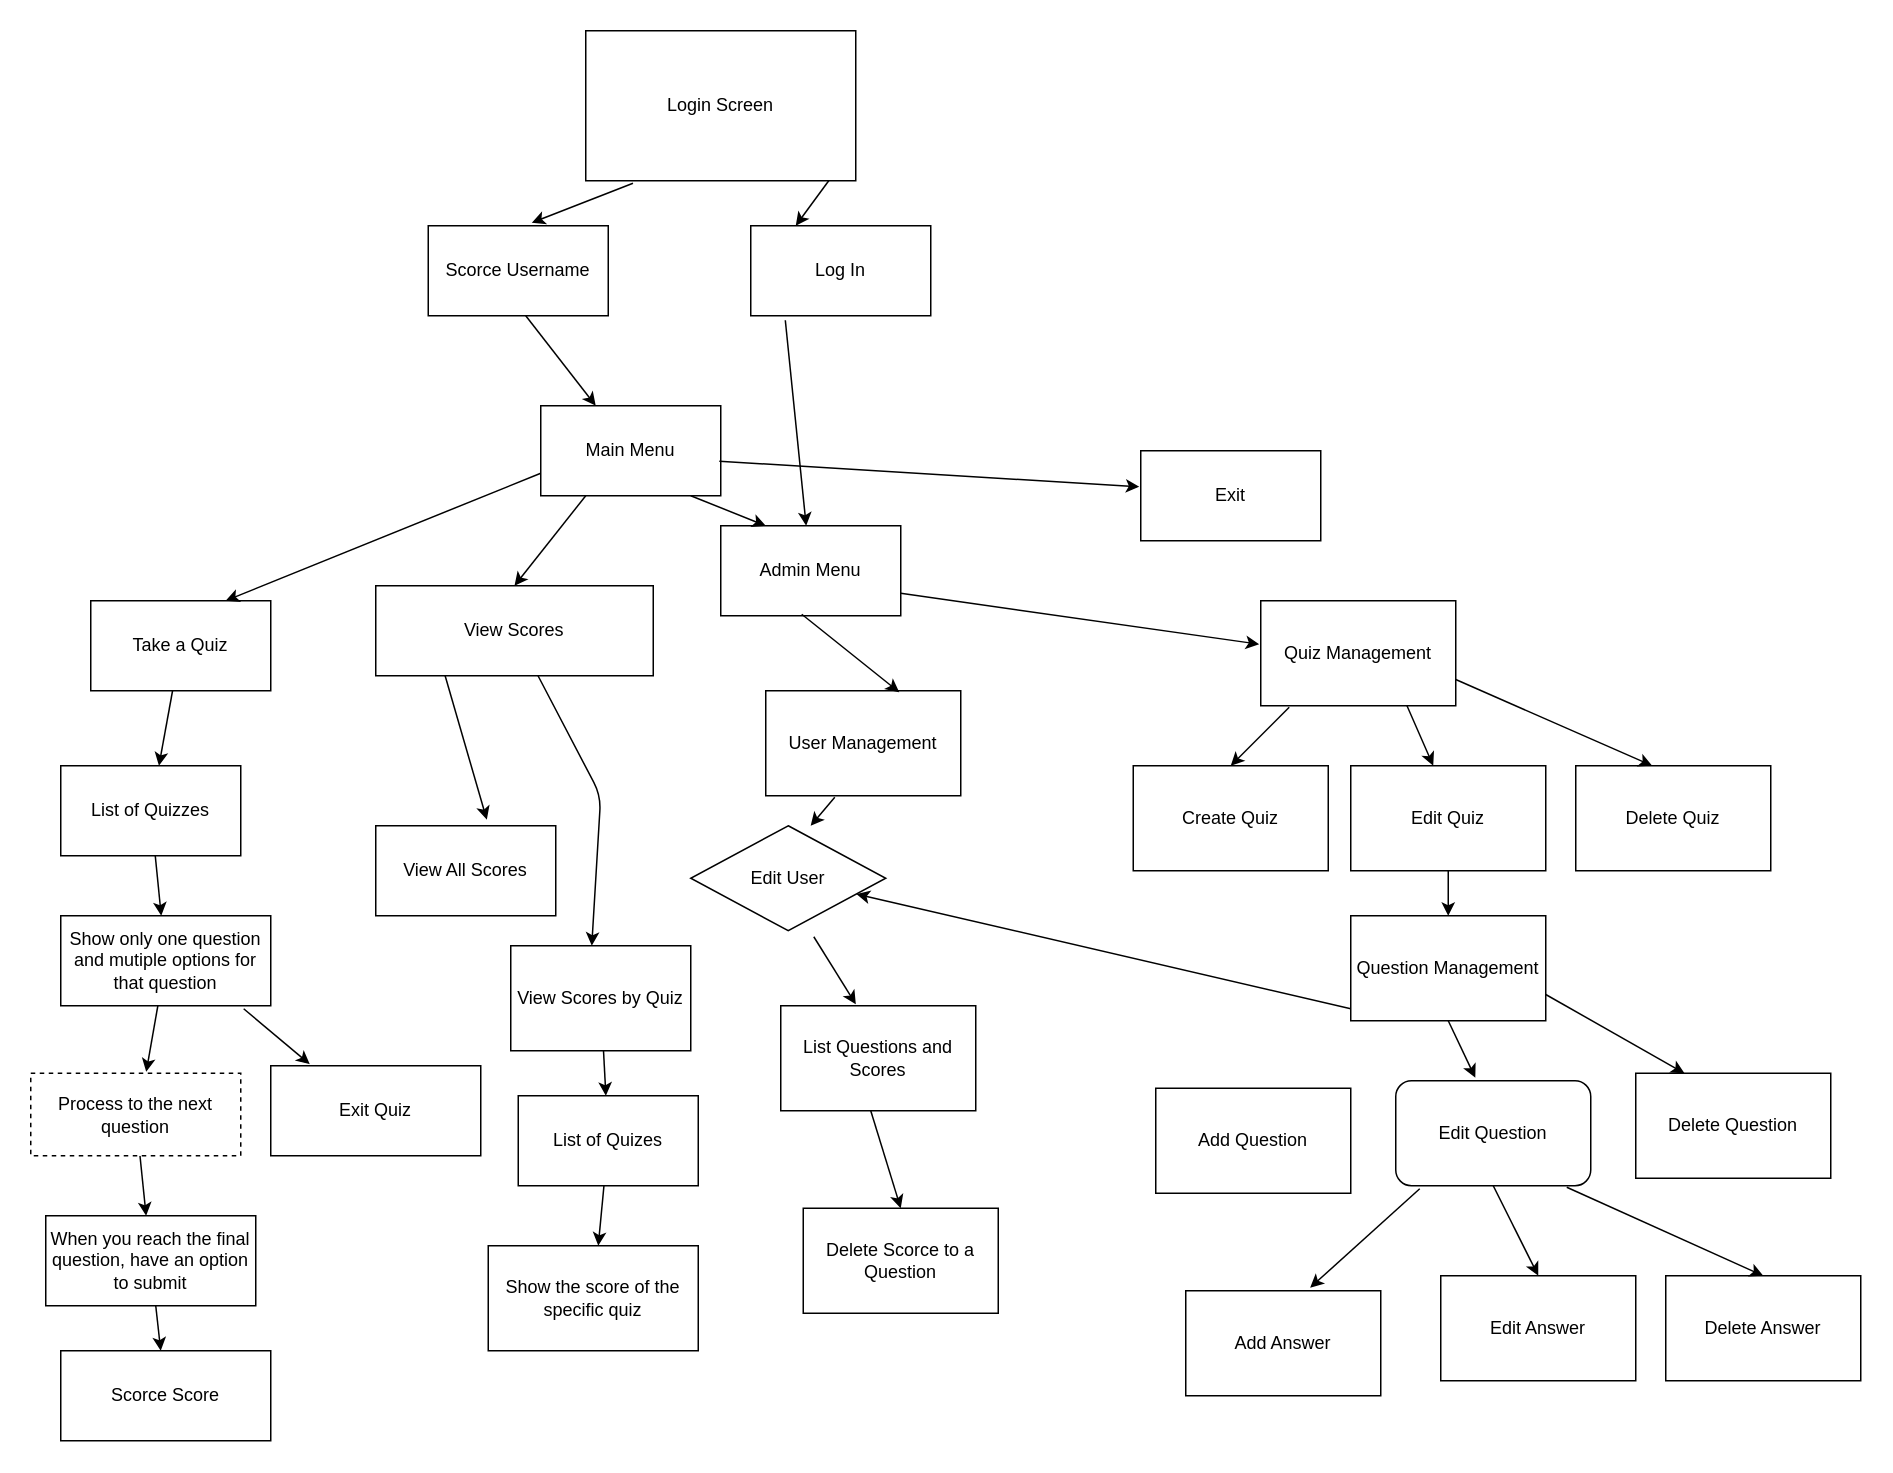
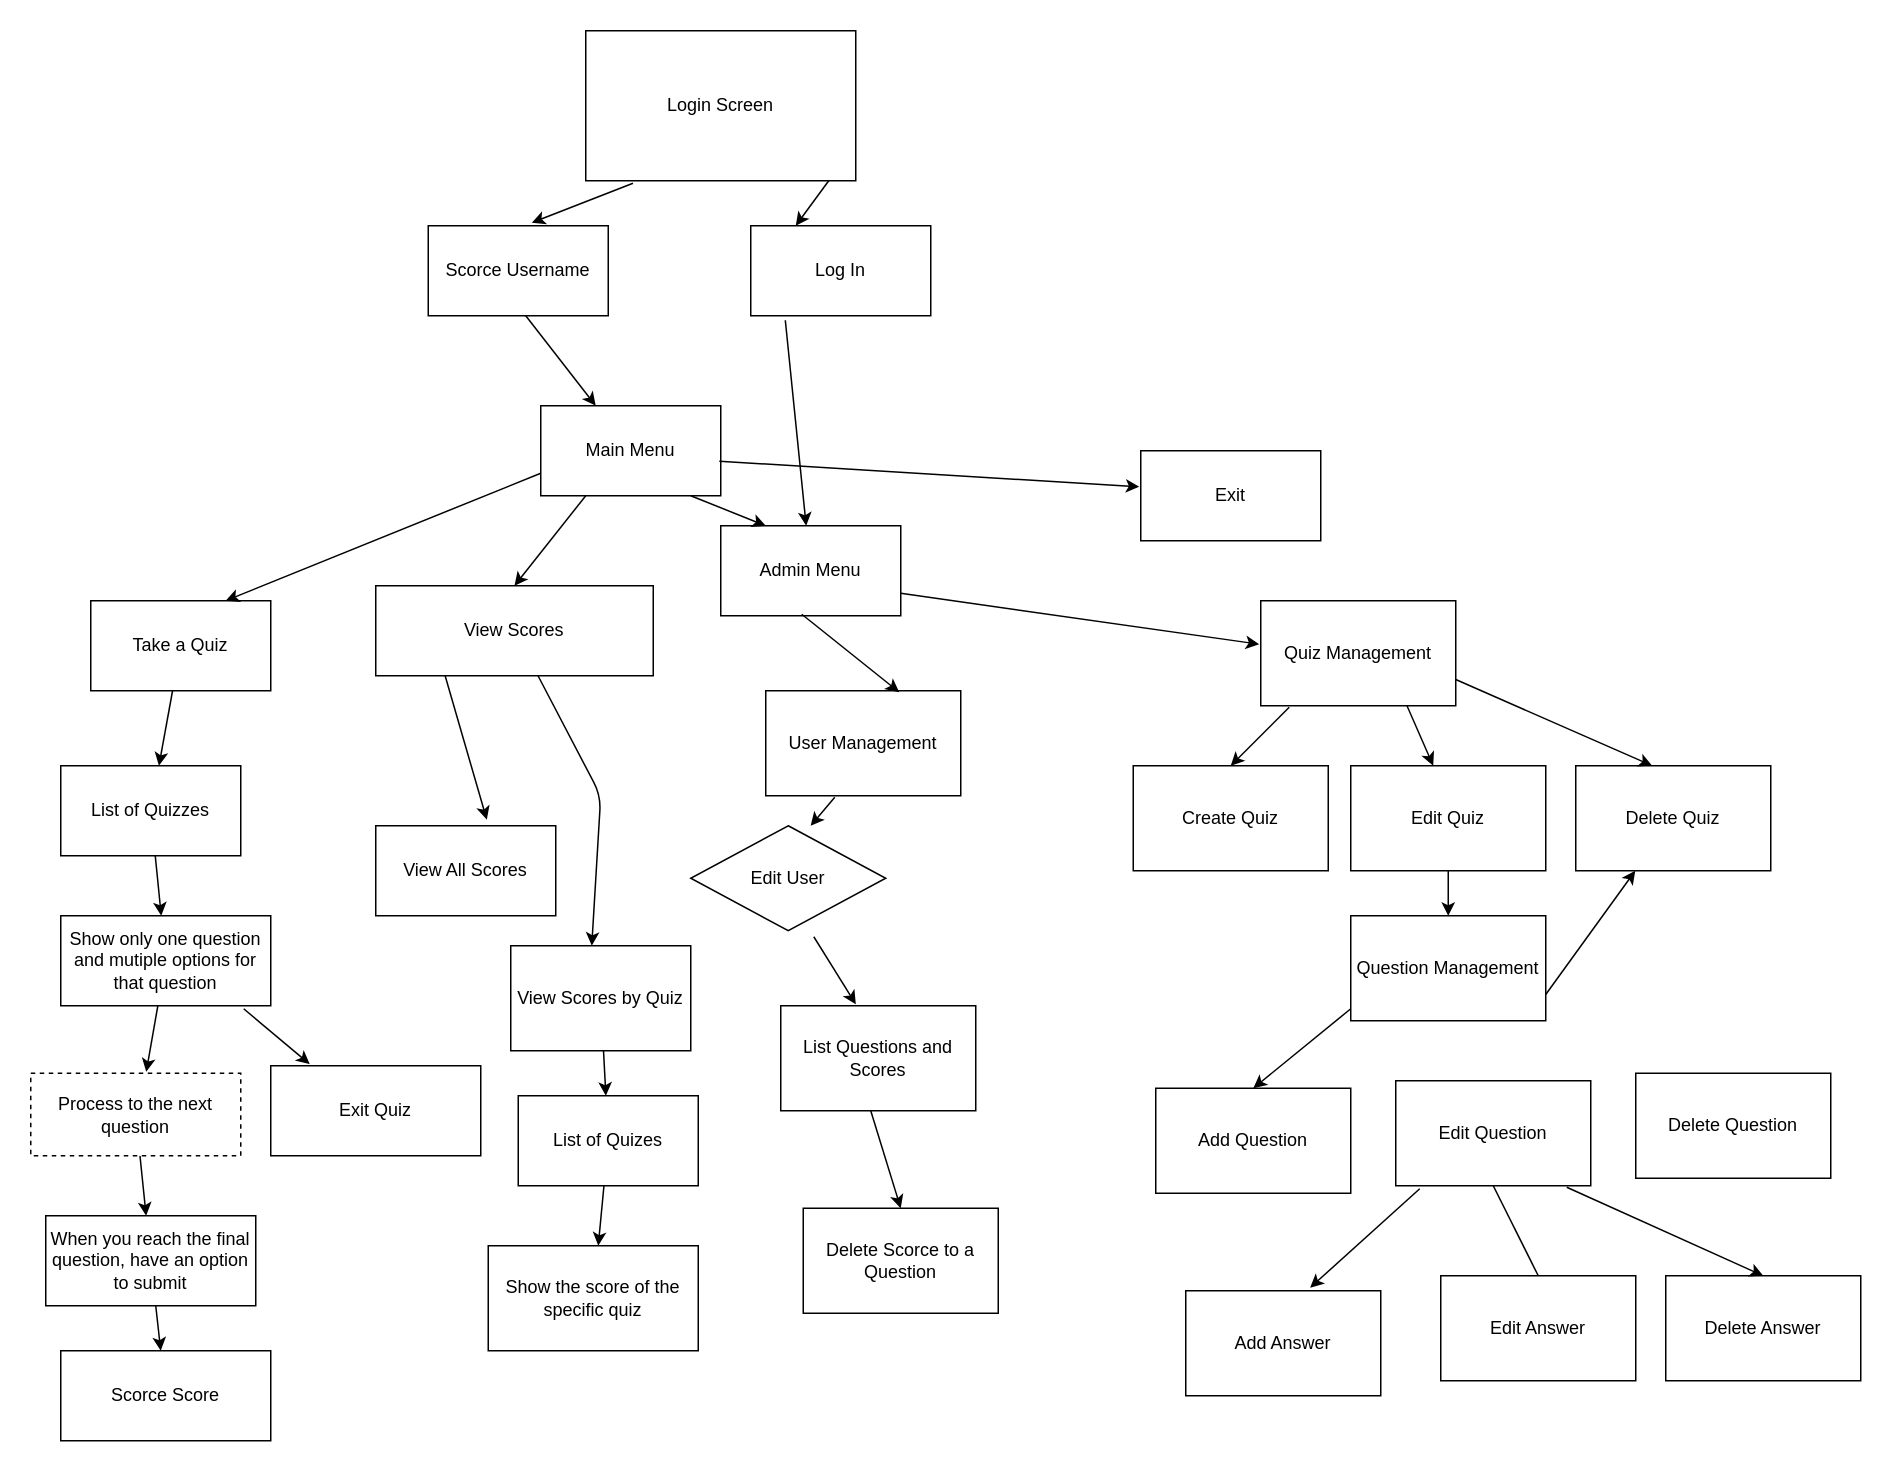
(1109, 953) -> (1306, 1046)
(1611, 1031) -> (1587, 937)
(1460, 1044) -> none
(1493, 1133) -> (1493, 1133)
(1533, 1265) -> (1535, 1269)
